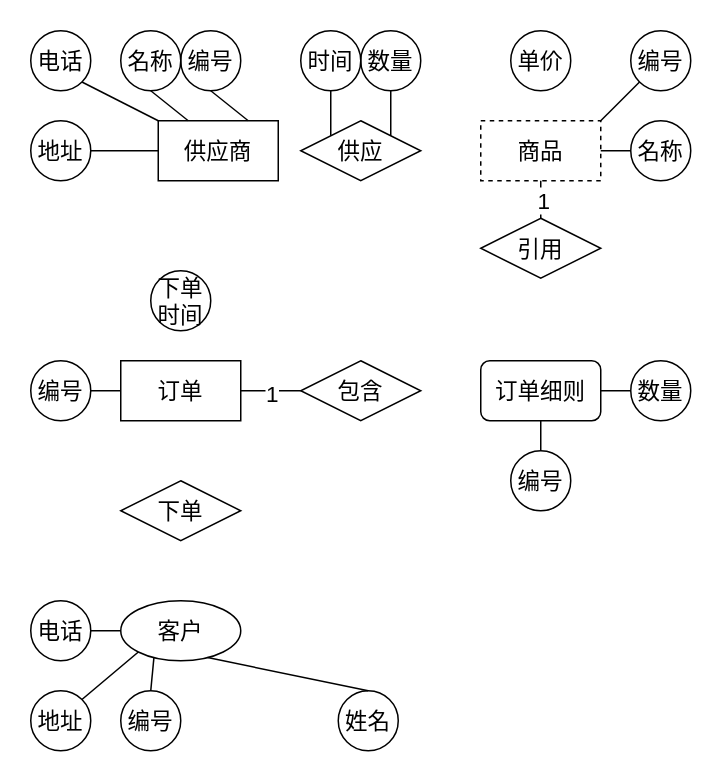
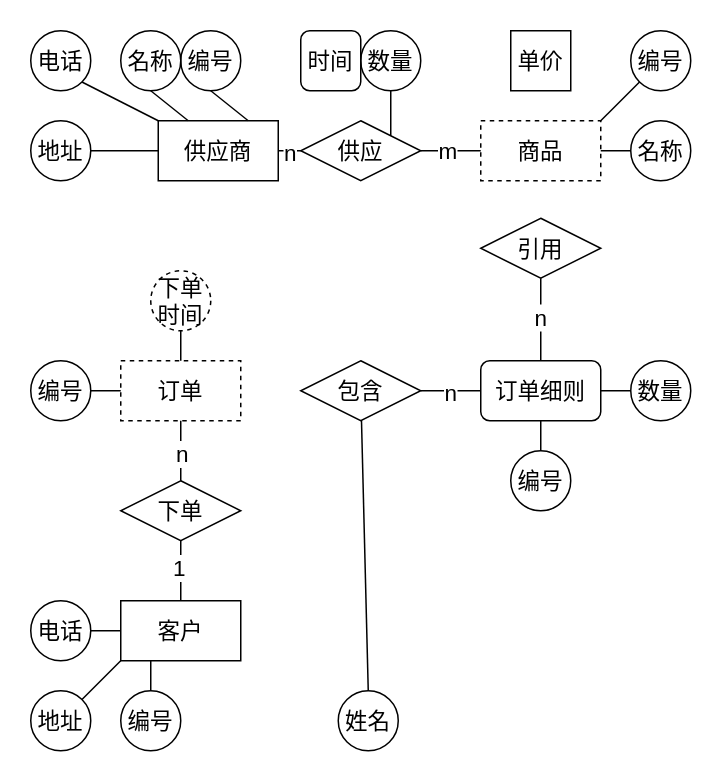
(331, 61) -> (331, 61)
(541, 61) -> (541, 61)
(331, 113) -> none
none -> (287, 151)
none -> (451, 151)
(541, 199) -> none
none -> (541, 299)
(181, 301) -> (181, 301)
none -> (181, 346)
(181, 391) -> (181, 391)
(270, 391) -> none
none -> (452, 391)
none -> (181, 450)
none -> (181, 571)
(181, 631) -> (181, 631)
(288, 674) -> (365, 557)
